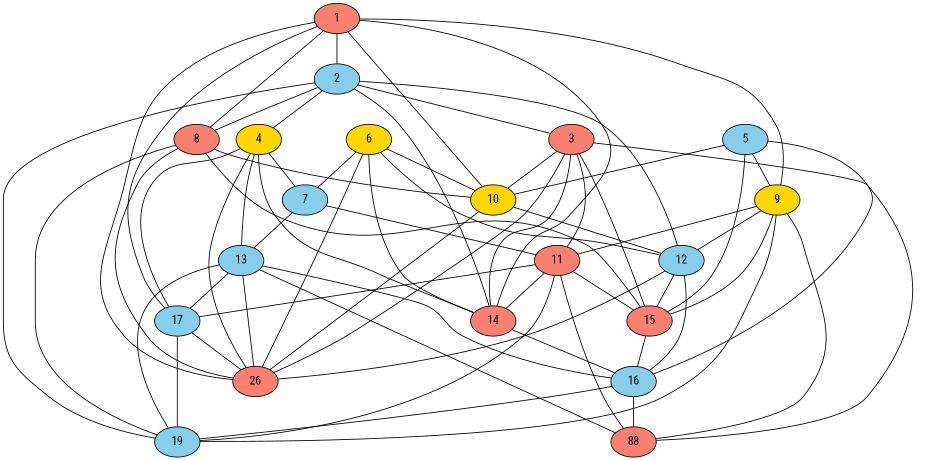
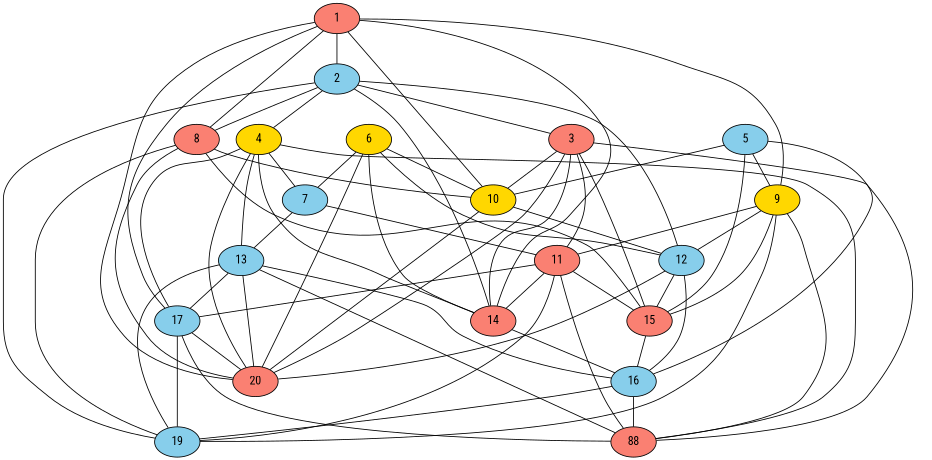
none -> (752, 173)
(255, 381) -> (255, 381)
none -> (378, 431)
